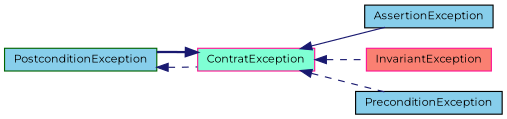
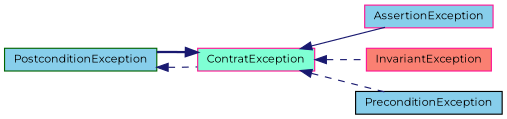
(429, 16) -> (429, 16)
